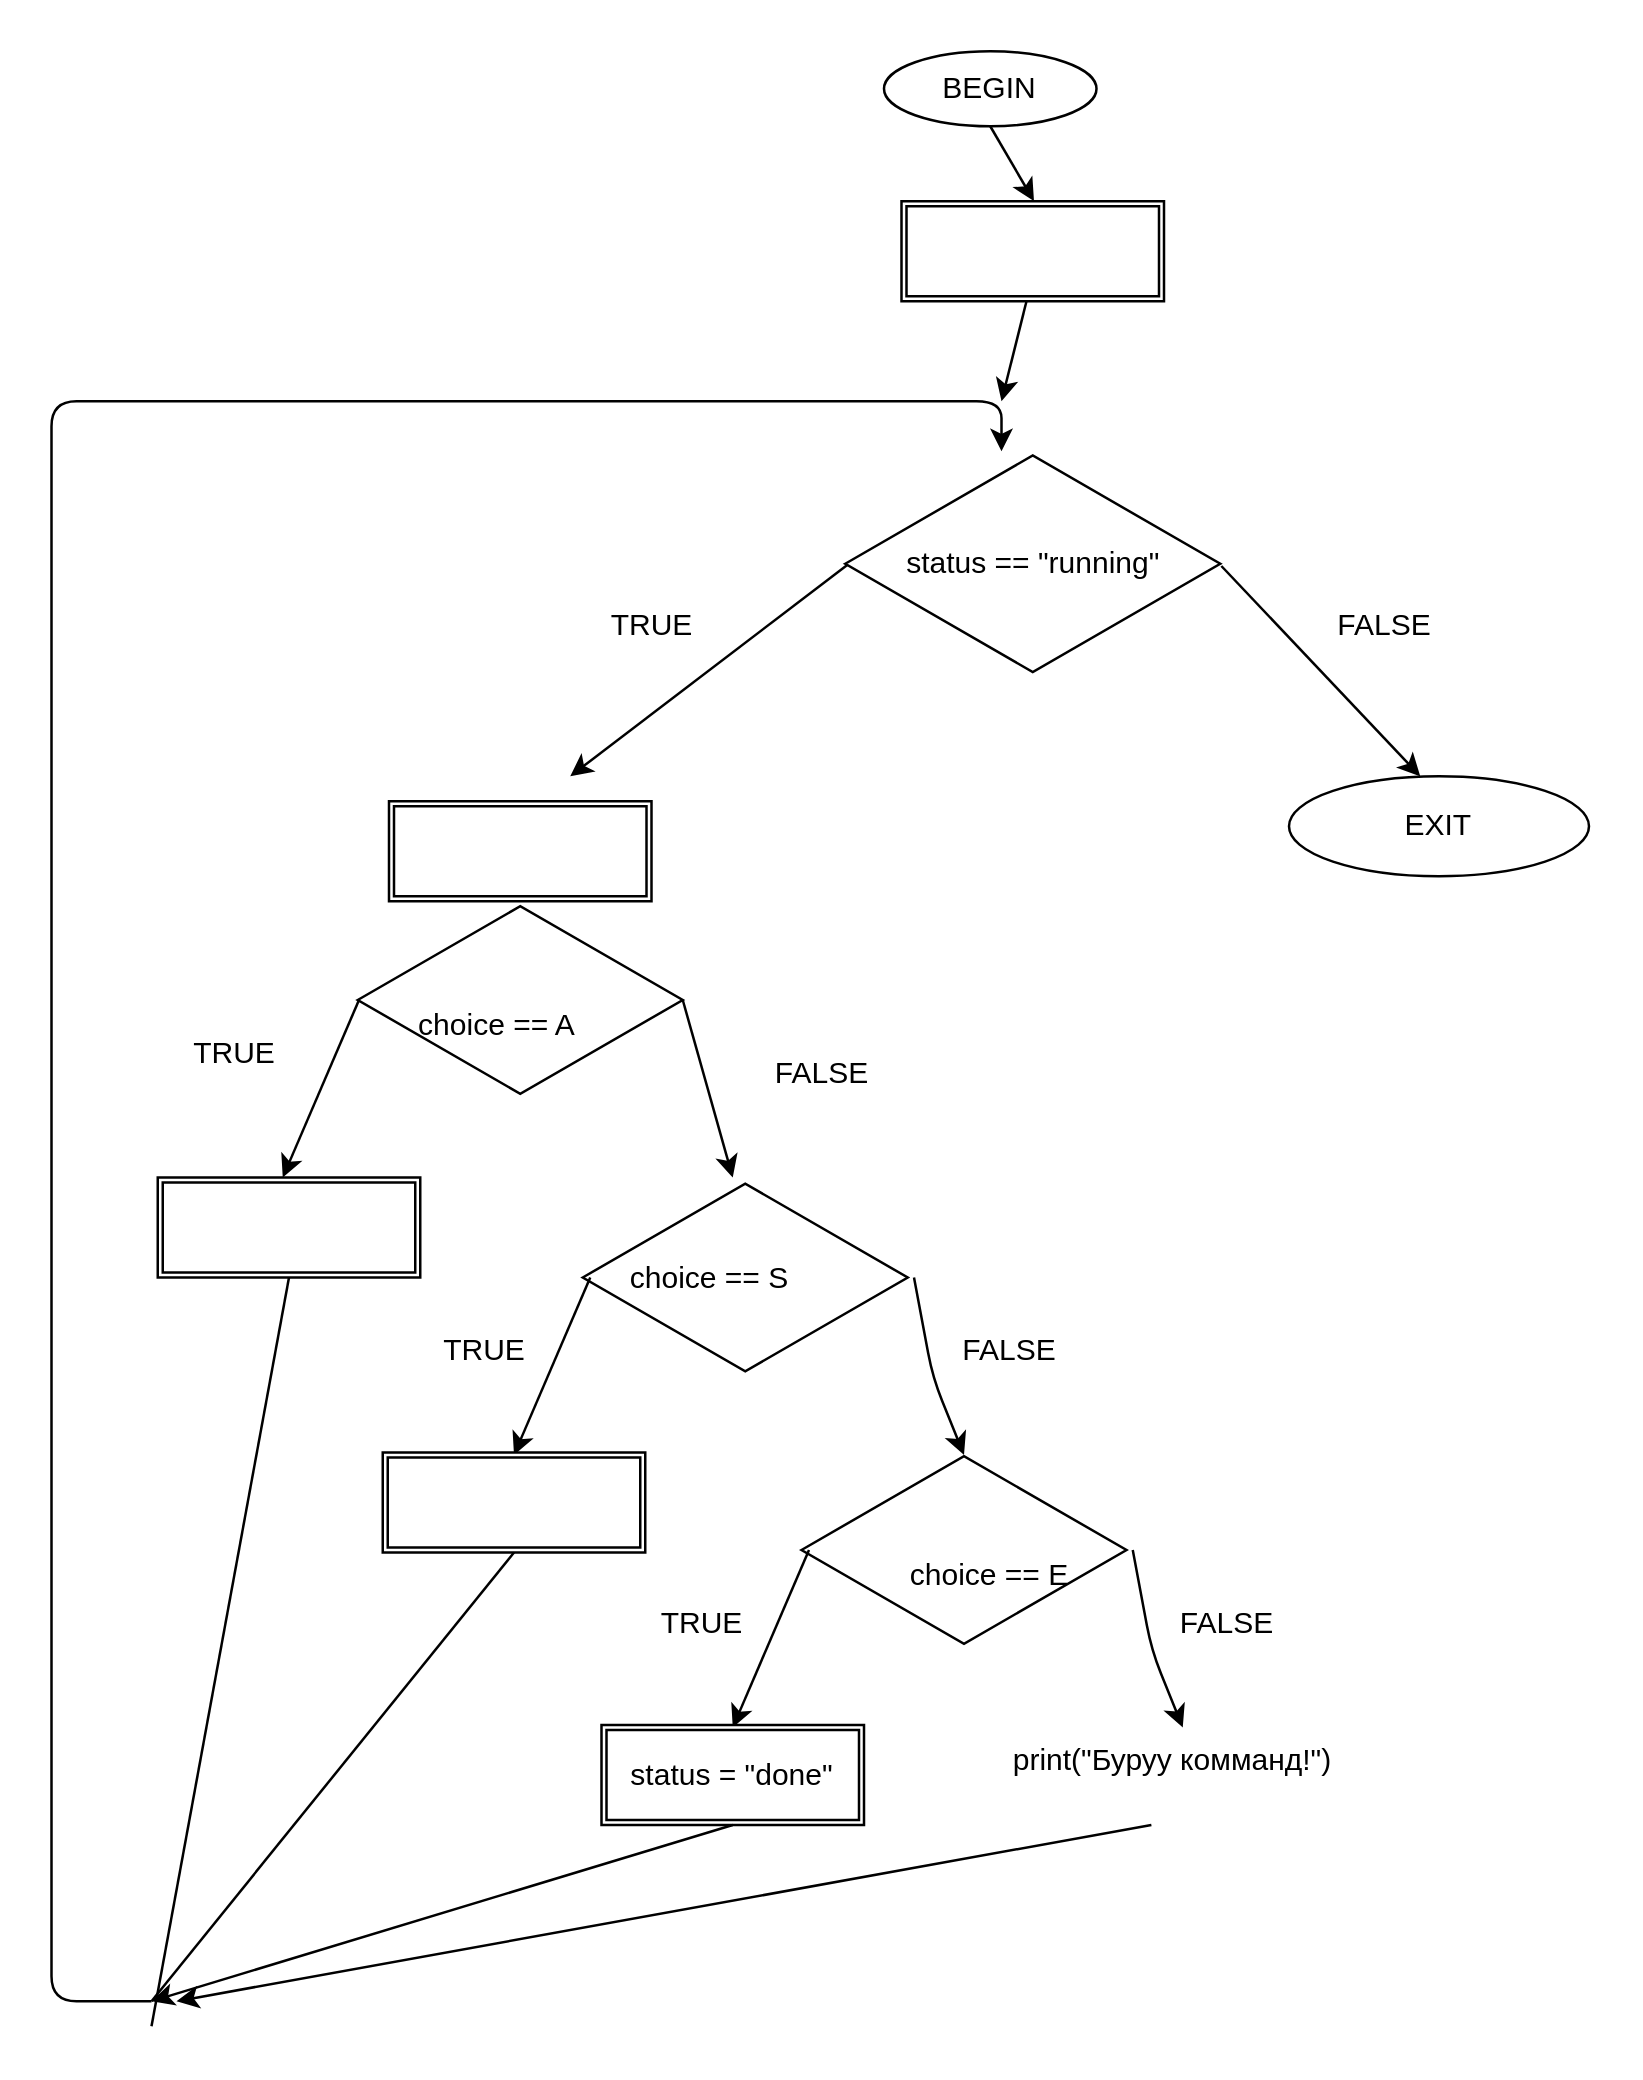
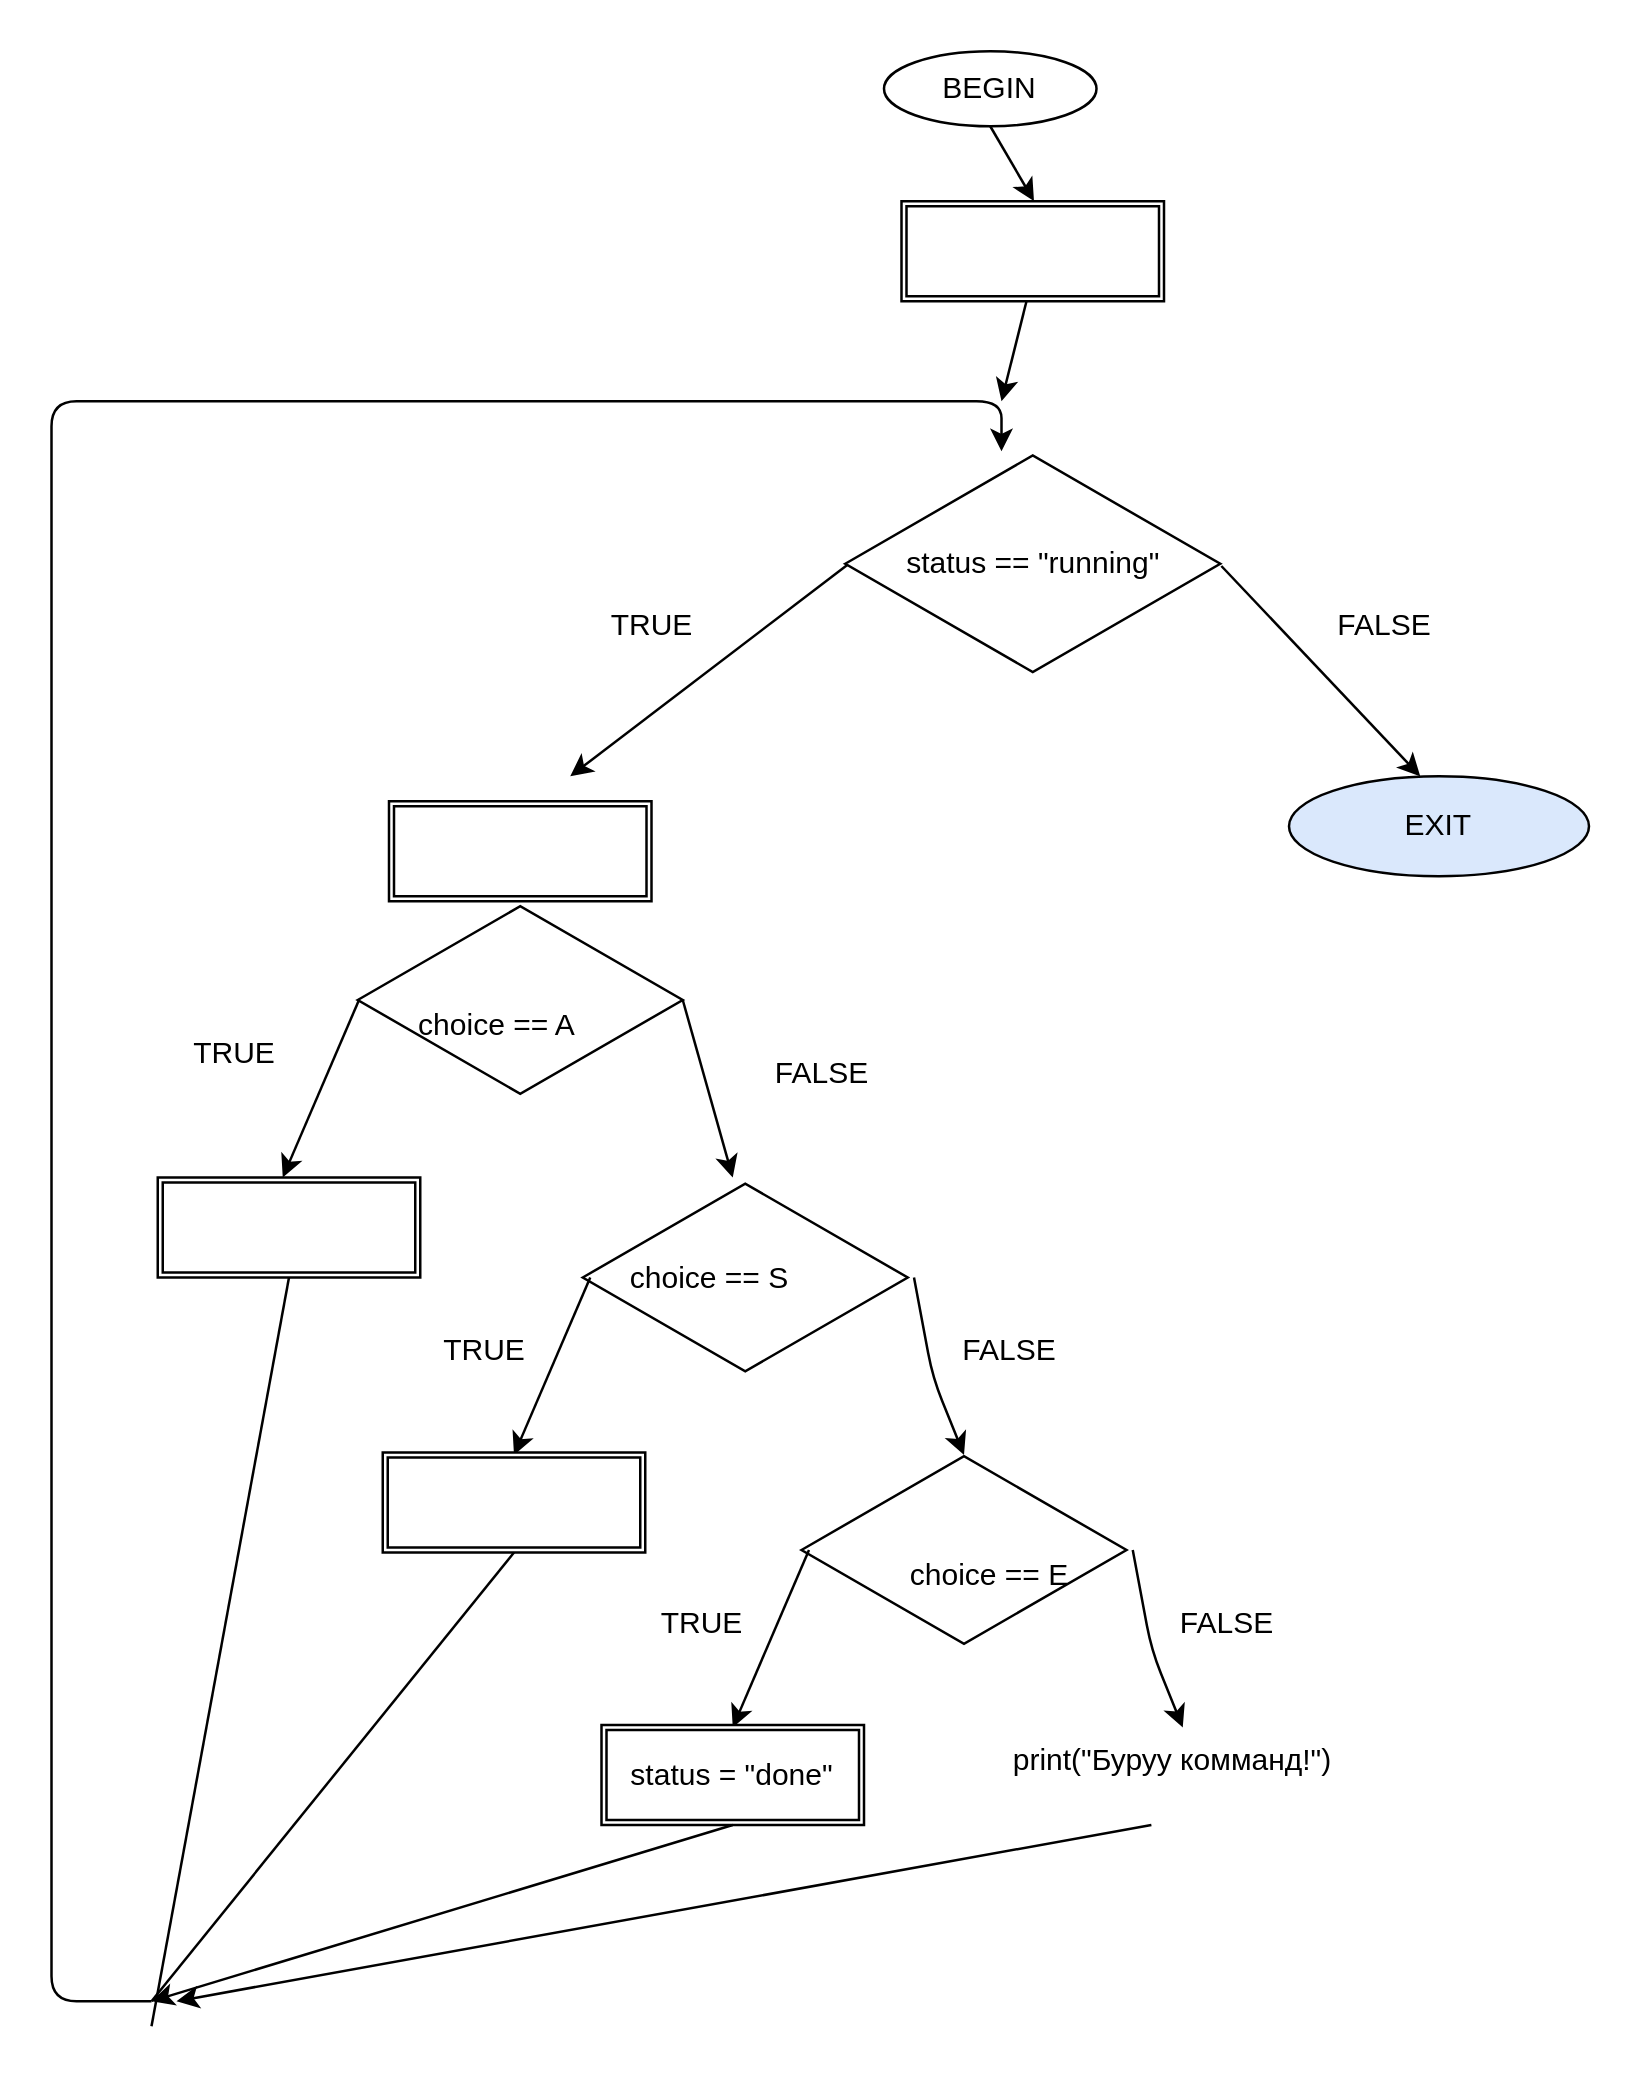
(1439, 826) -> (1439, 826)
